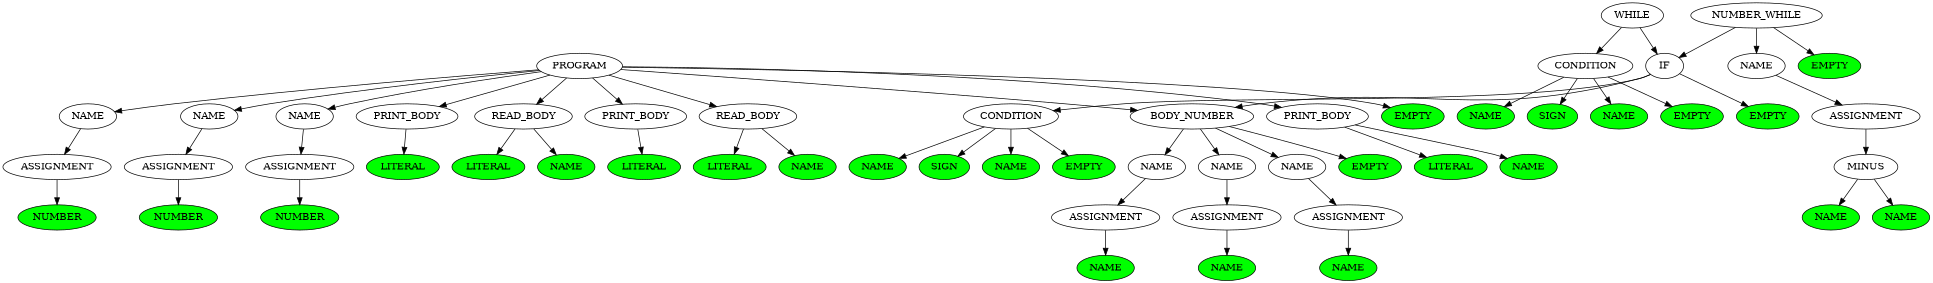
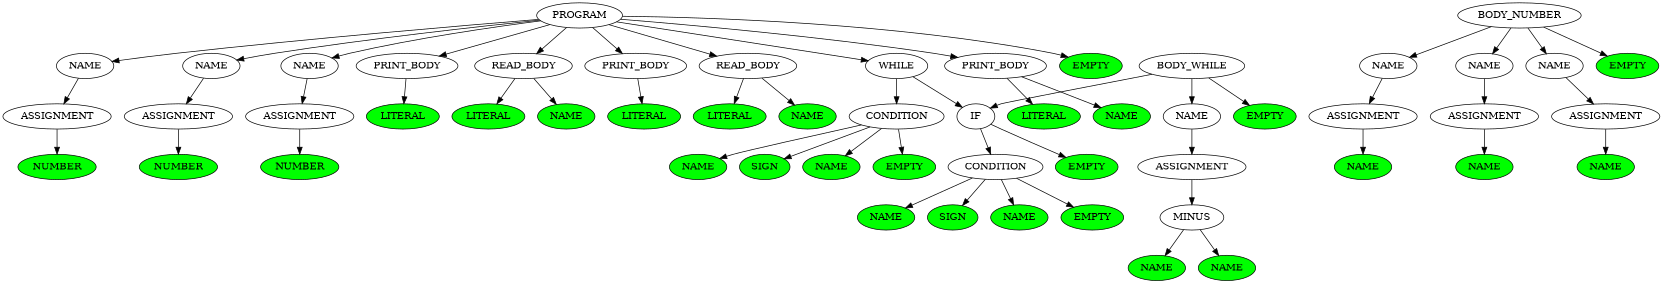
(1756, 15) -> (1192, 66)
(876, 88) -> (739, 41)
(1478, 100) -> none
